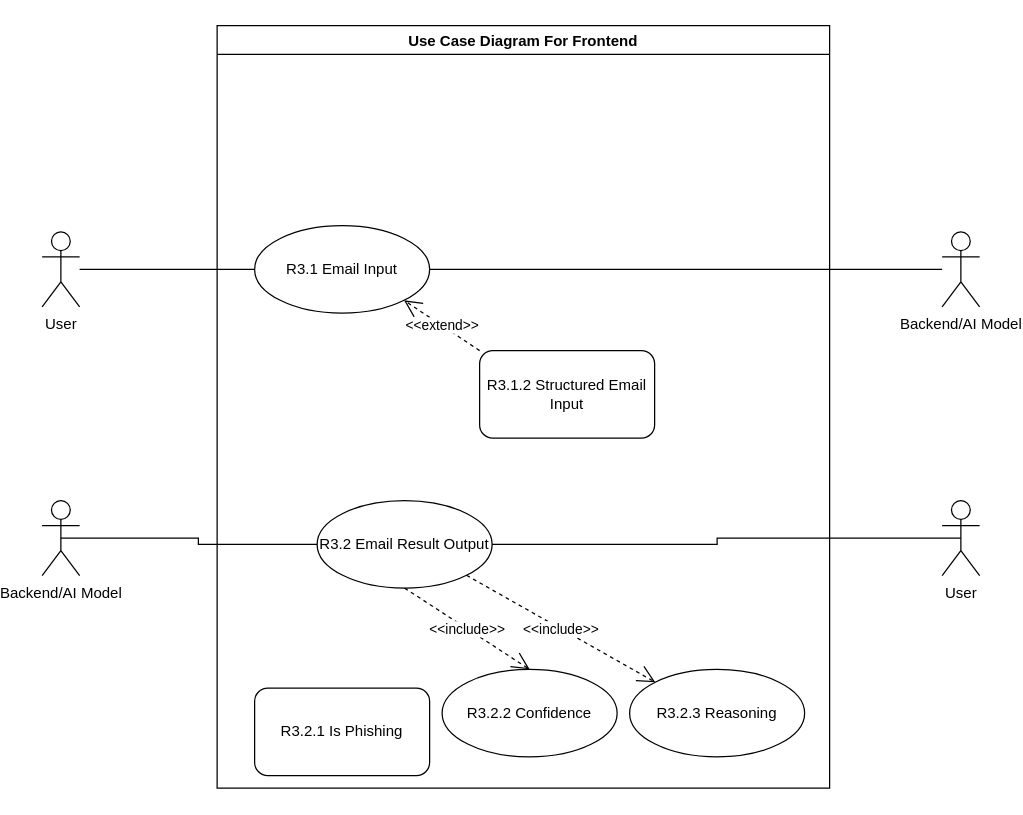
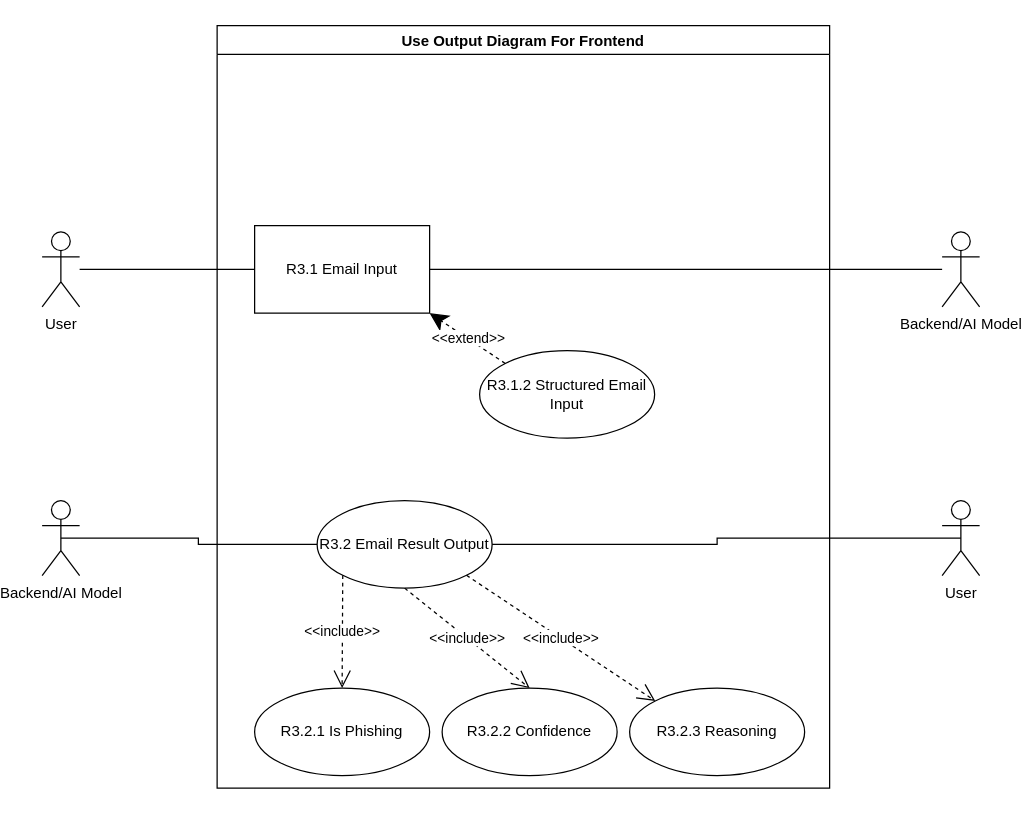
(523, 41) -> (523, 41)
(342, 269) -> (342, 269)
(443, 326) -> (473, 342)
(567, 394) -> (567, 394)
none -> (342, 630)
(529, 713) -> (529, 732)
(717, 713) -> (717, 732)
(342, 732) -> (342, 732)
